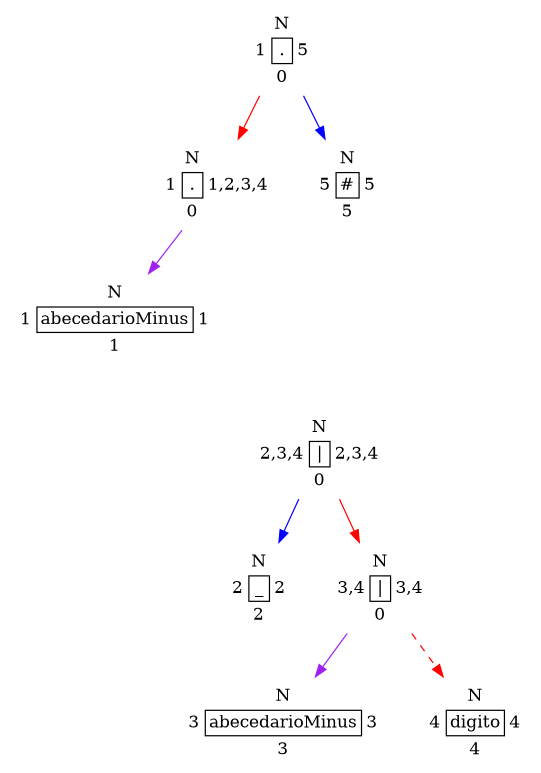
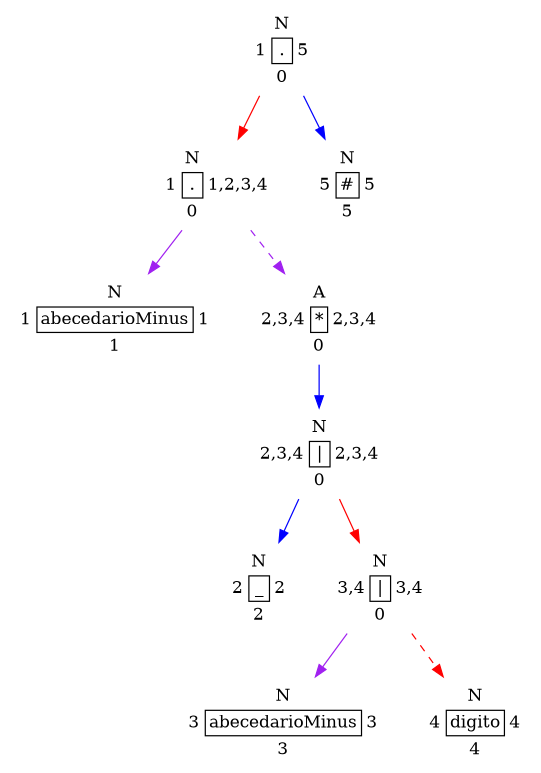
none -> (319, 319)
